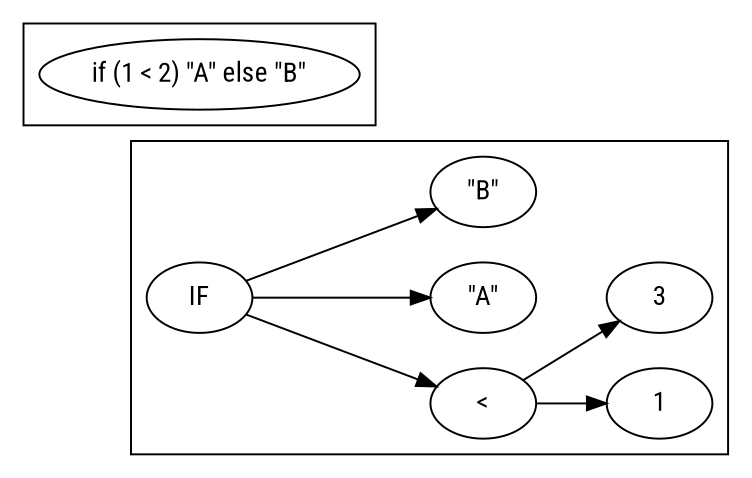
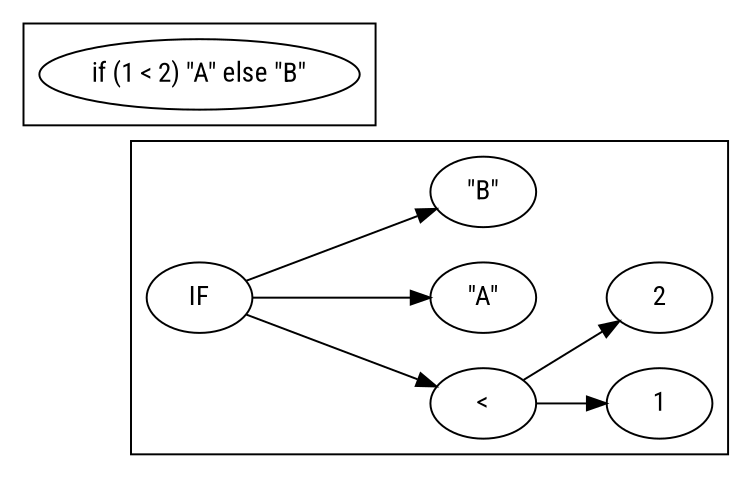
(660, 298) -> (660, 298)
